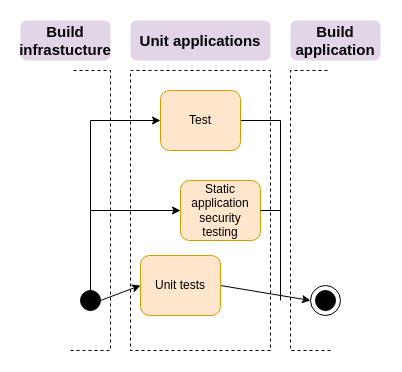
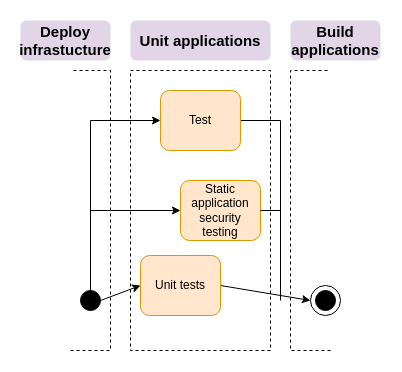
(66, 41) -> (66, 41)
(336, 41) -> (336, 41)
